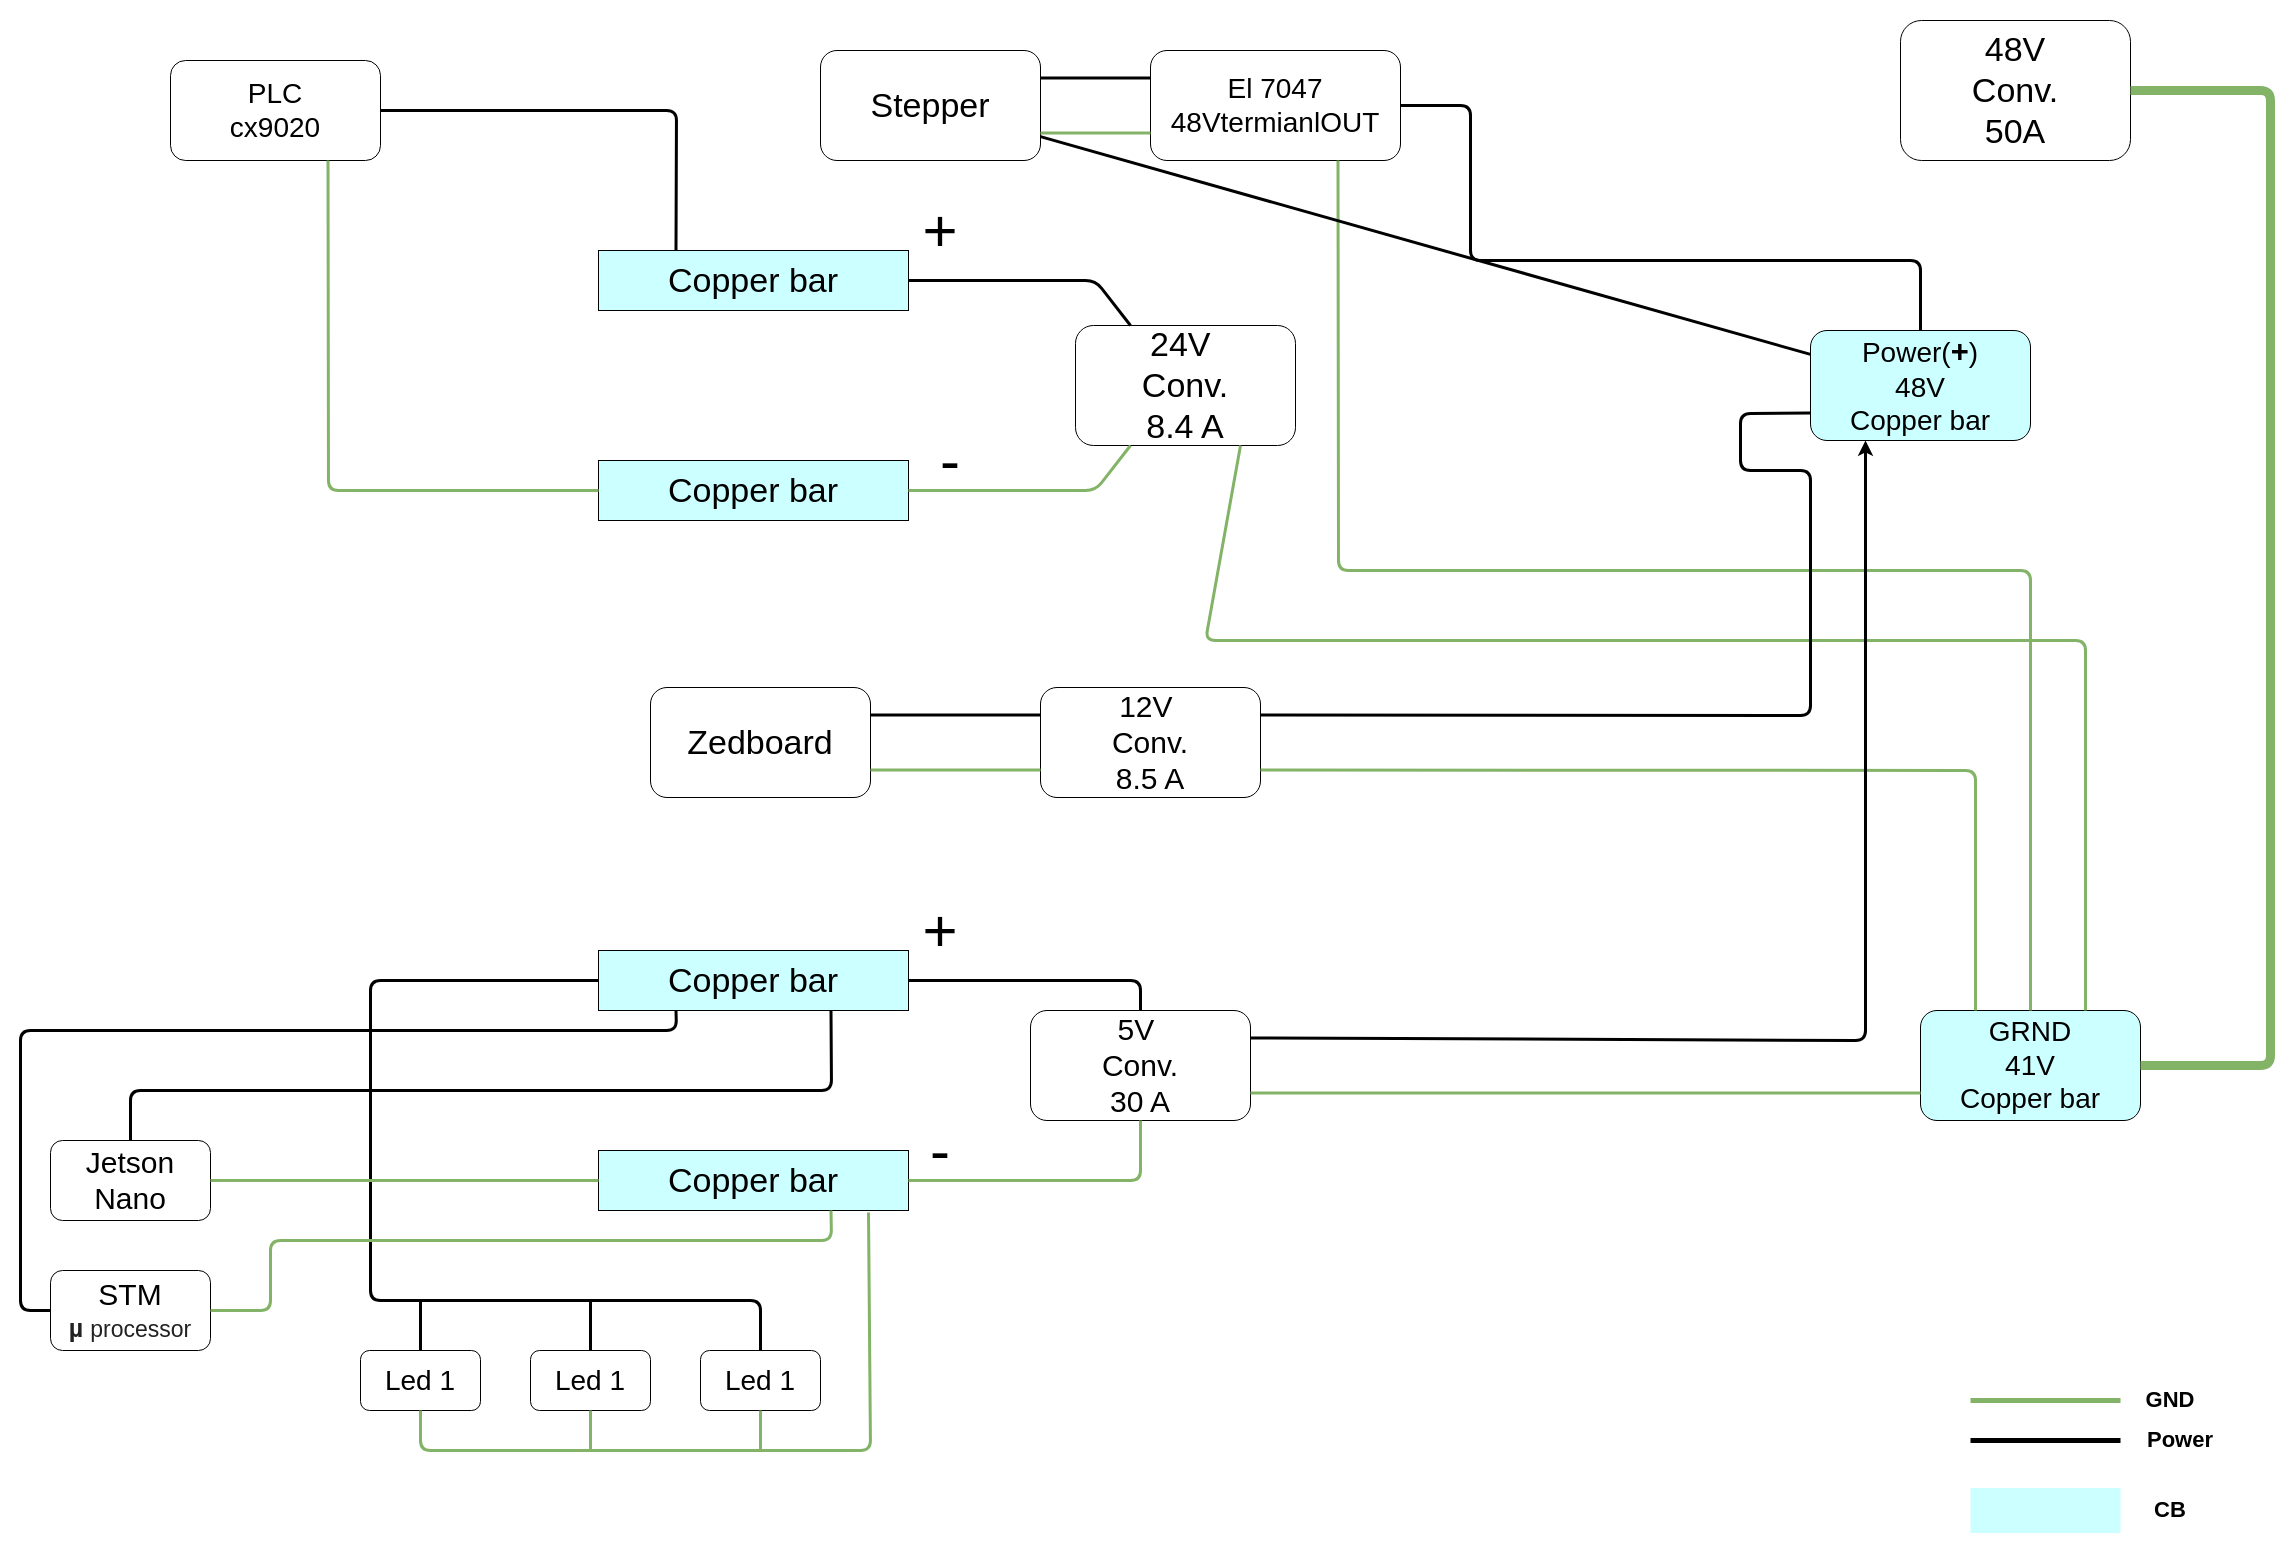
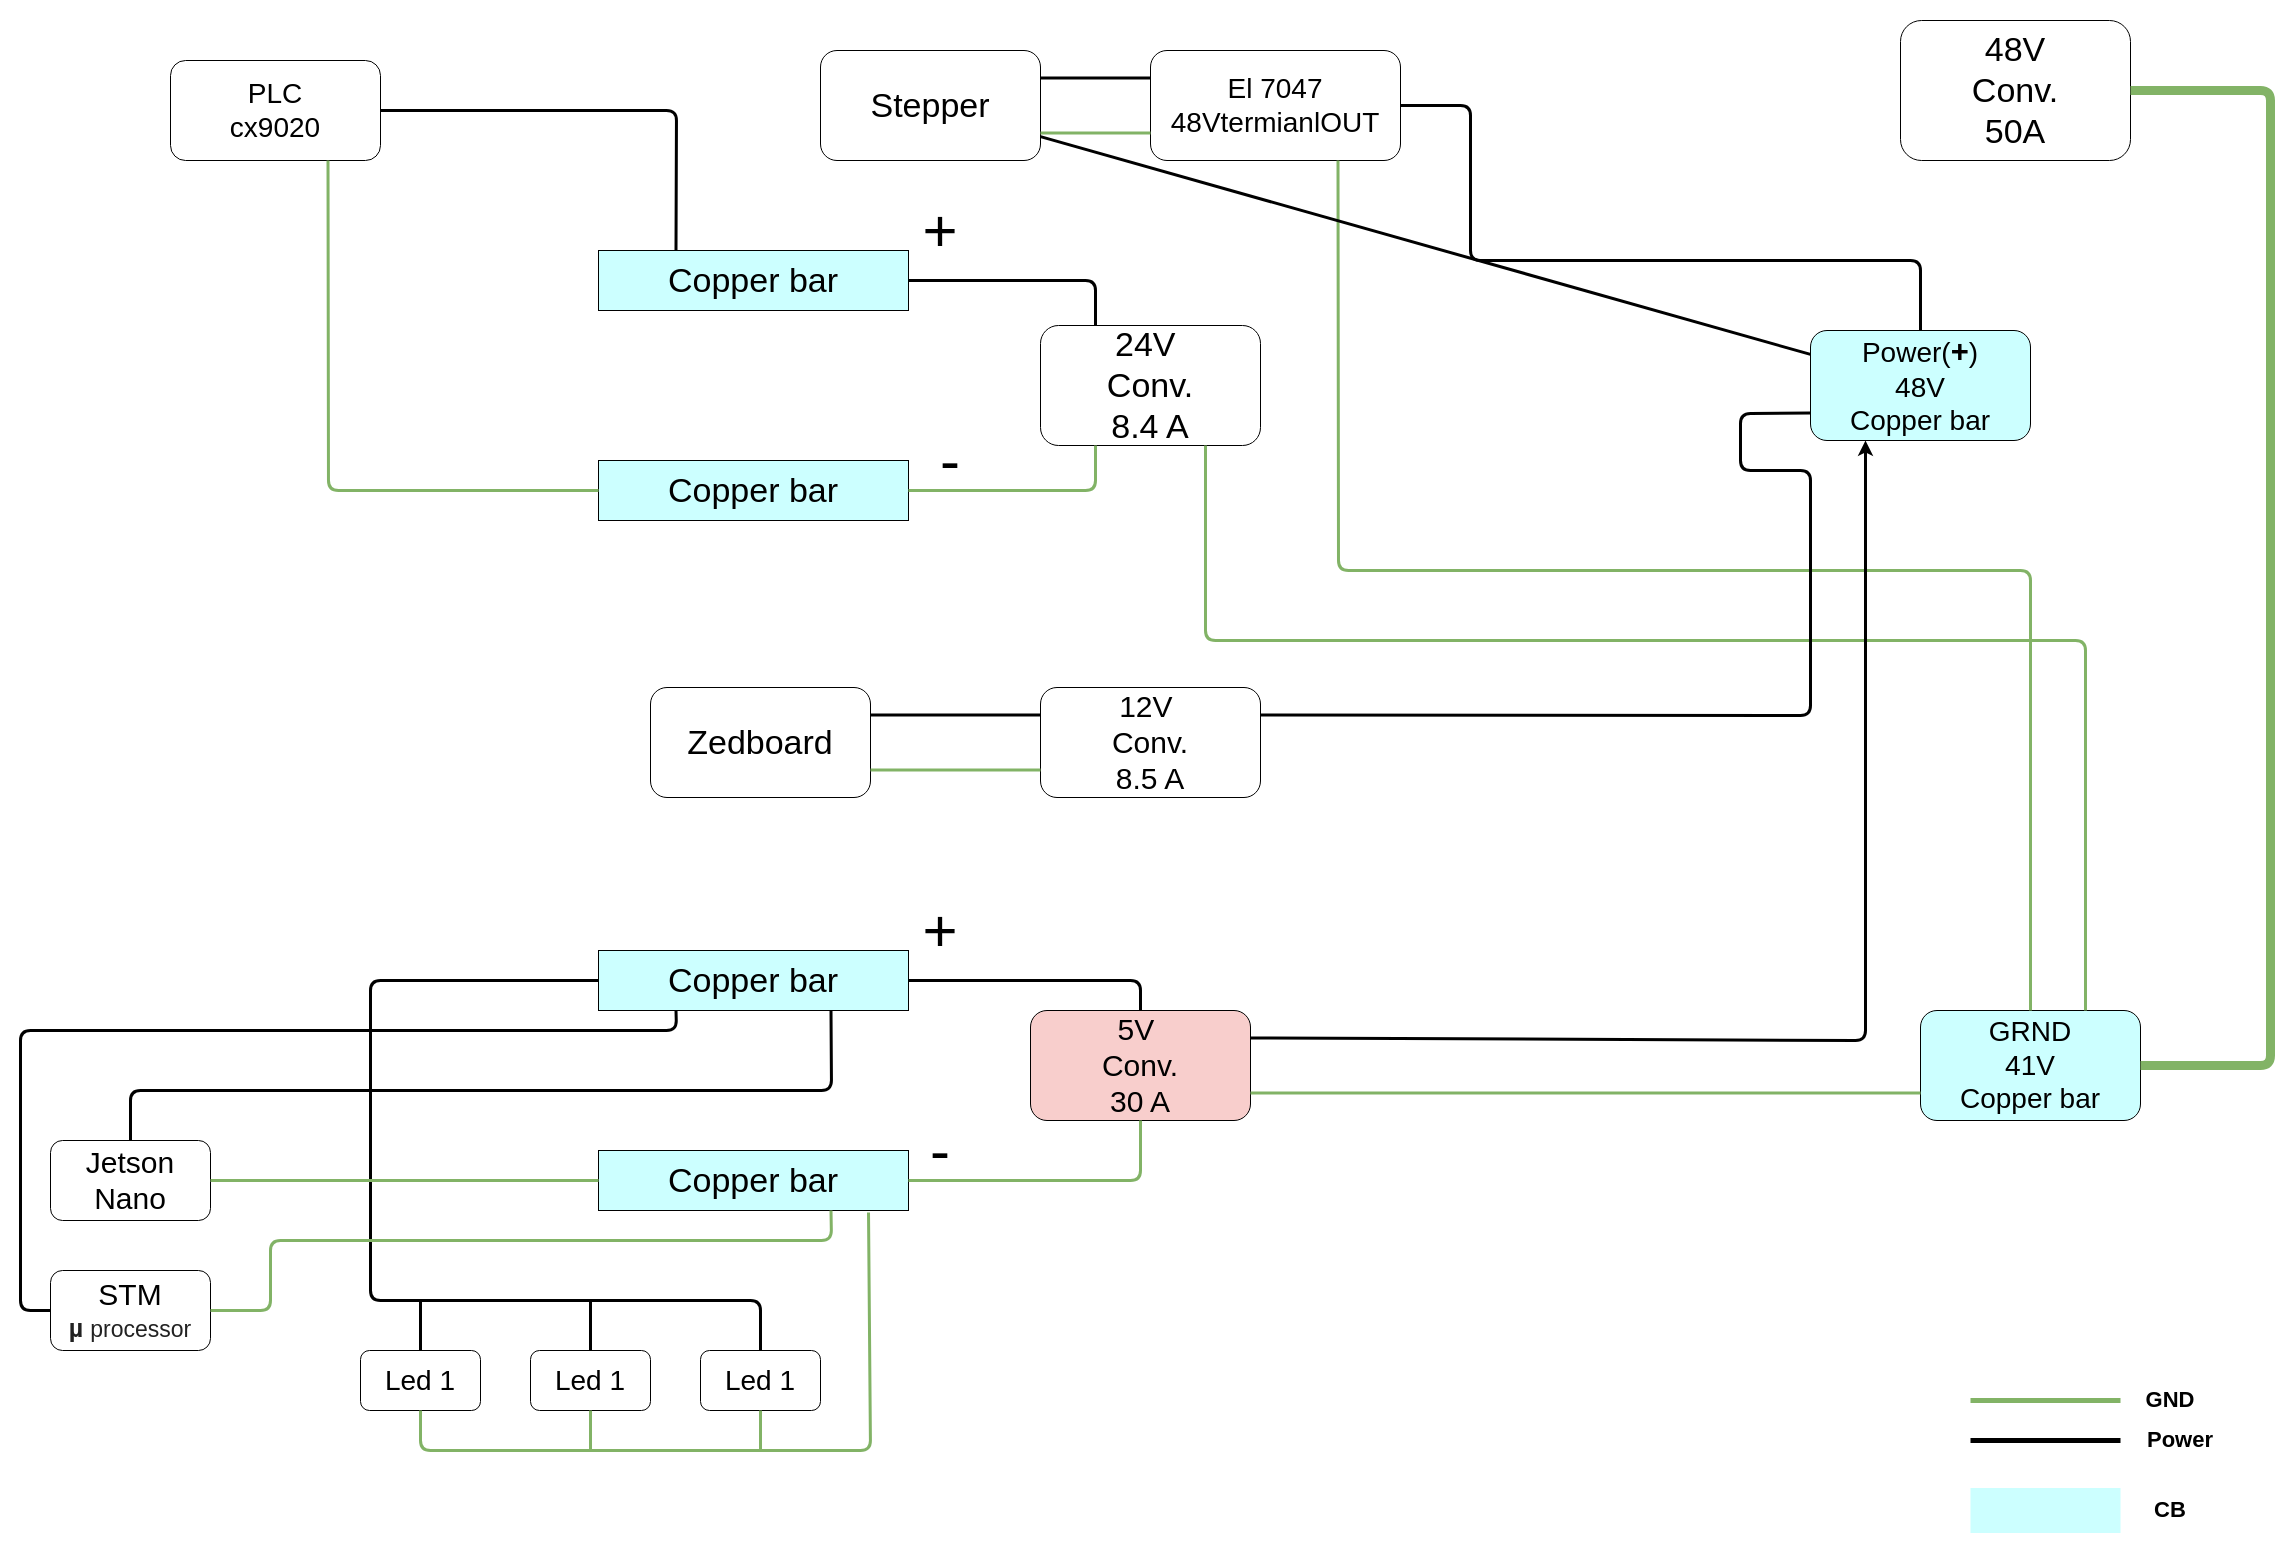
(1186, 386) -> (1151, 386)
(1733, 770) -> none
(1141, 1066) -> (1141, 1066)
